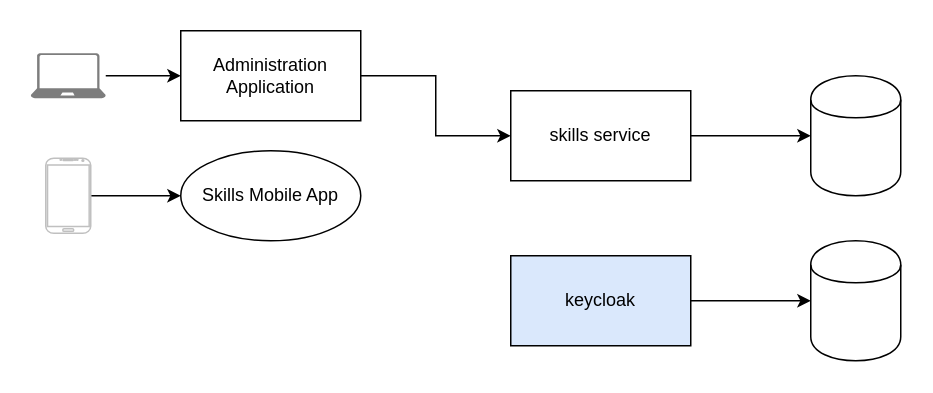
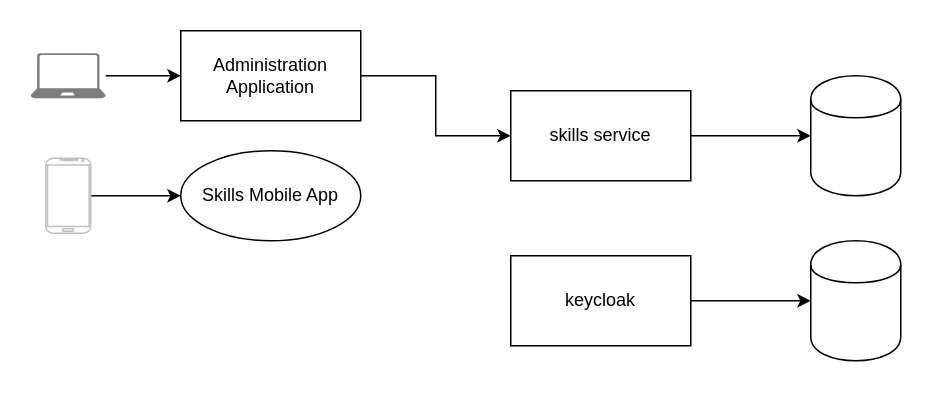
(601, 301) -> (601, 301)
